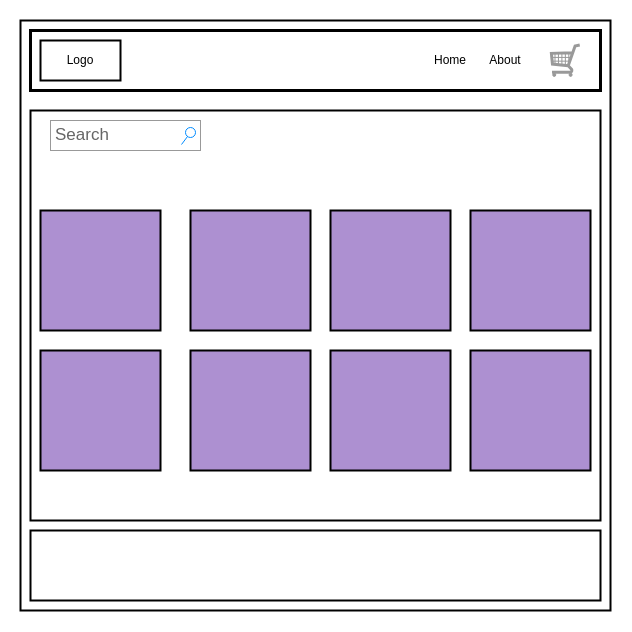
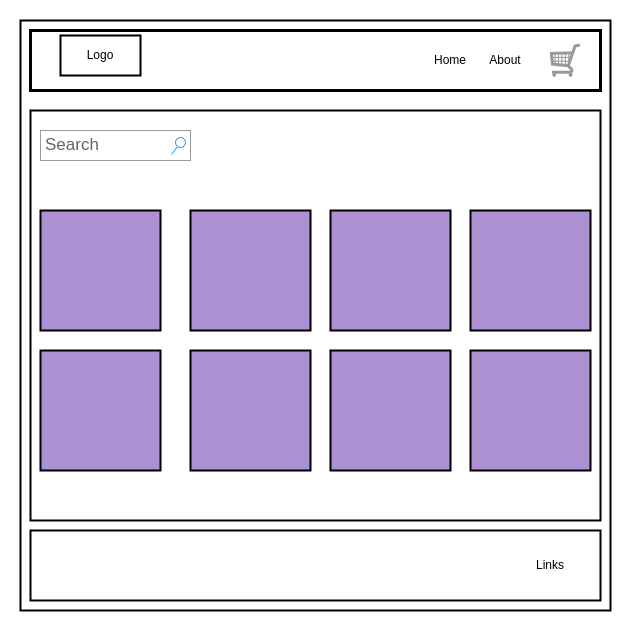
(81, 61) -> (101, 56)
(126, 136) -> (116, 146)
none -> (551, 566)
